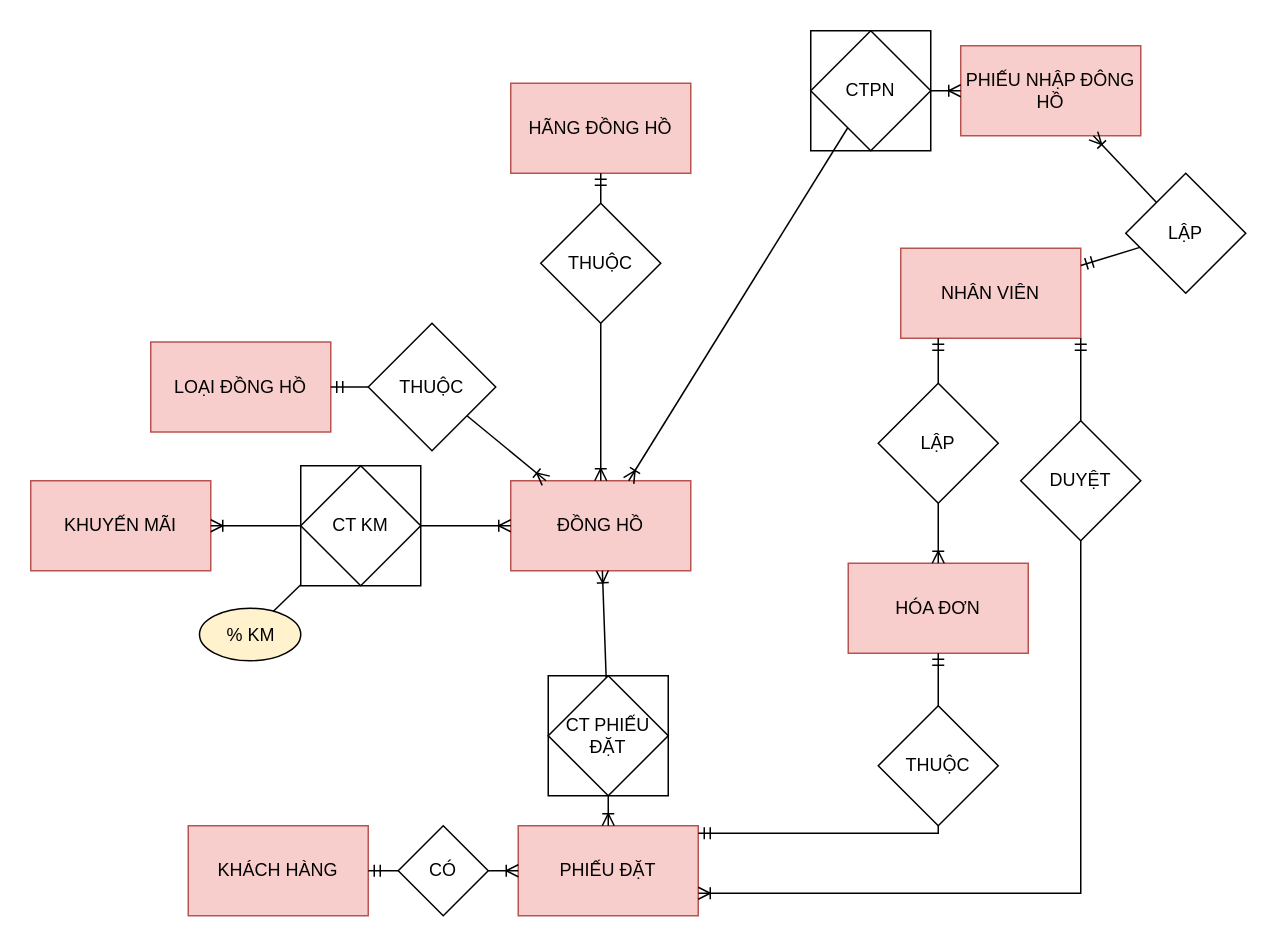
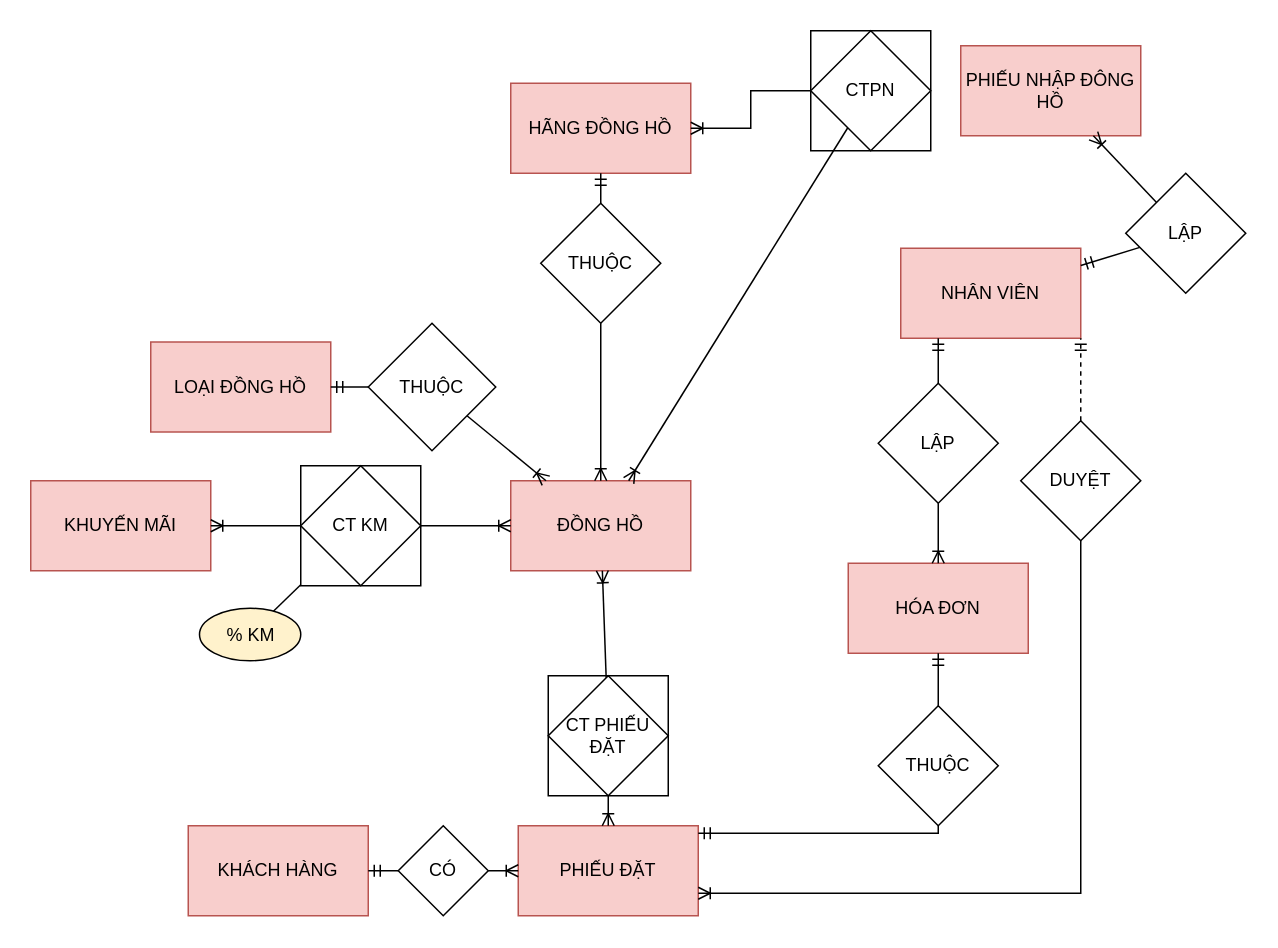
(946, 91) -> (751, 109)
(1081, 377) -> (1081, 377)
